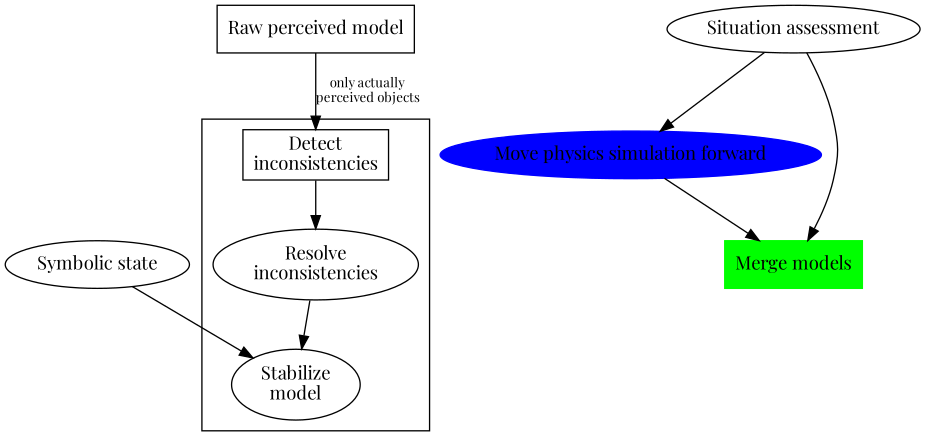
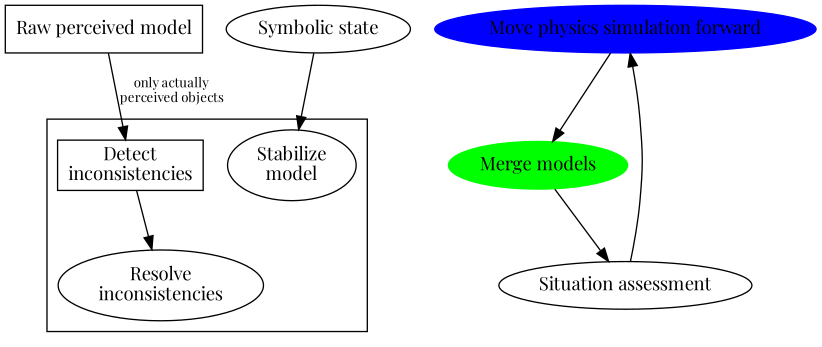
(837, 140) -> (578, 220)
(794, 265) -> (538, 165)
(307, 318) -> none
